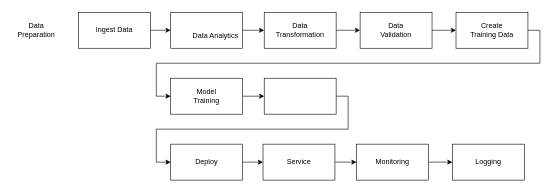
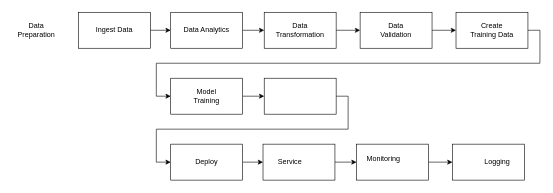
(216, 36) -> (207, 30)
(299, 162) -> (290, 162)
(393, 162) -> (384, 159)
(489, 162) -> (498, 162)
